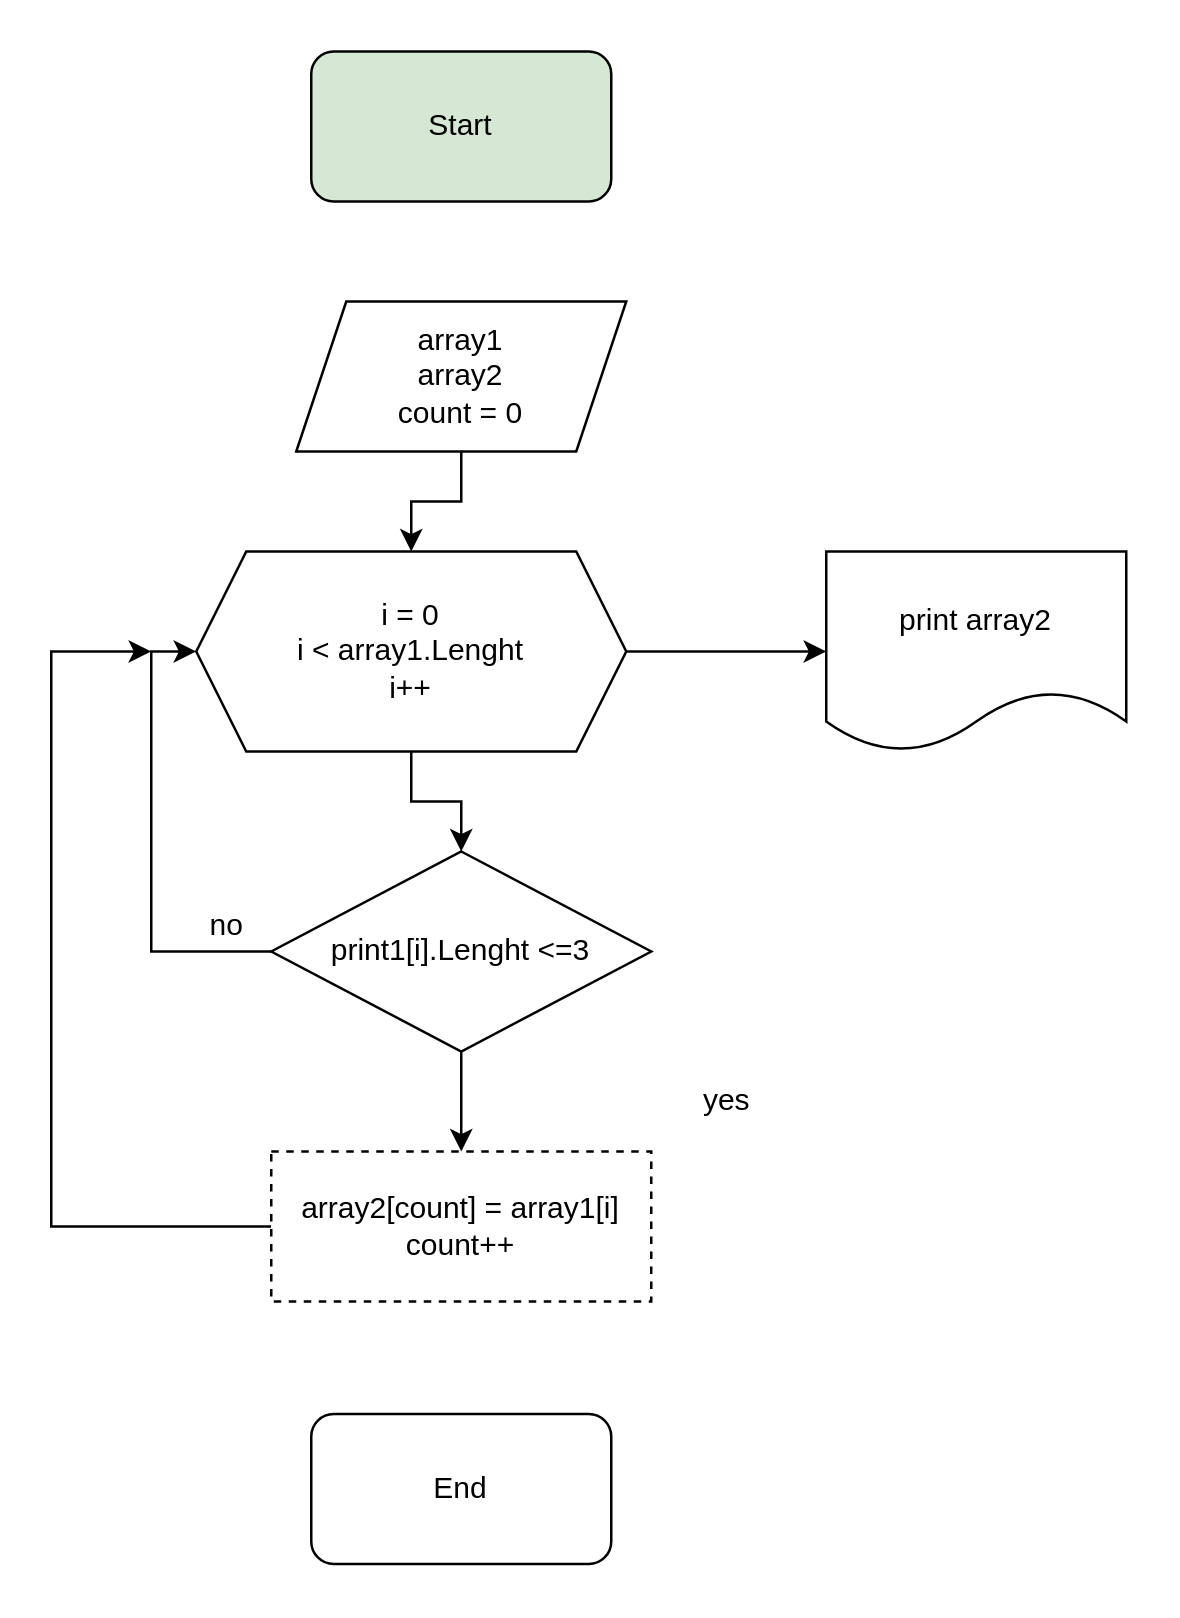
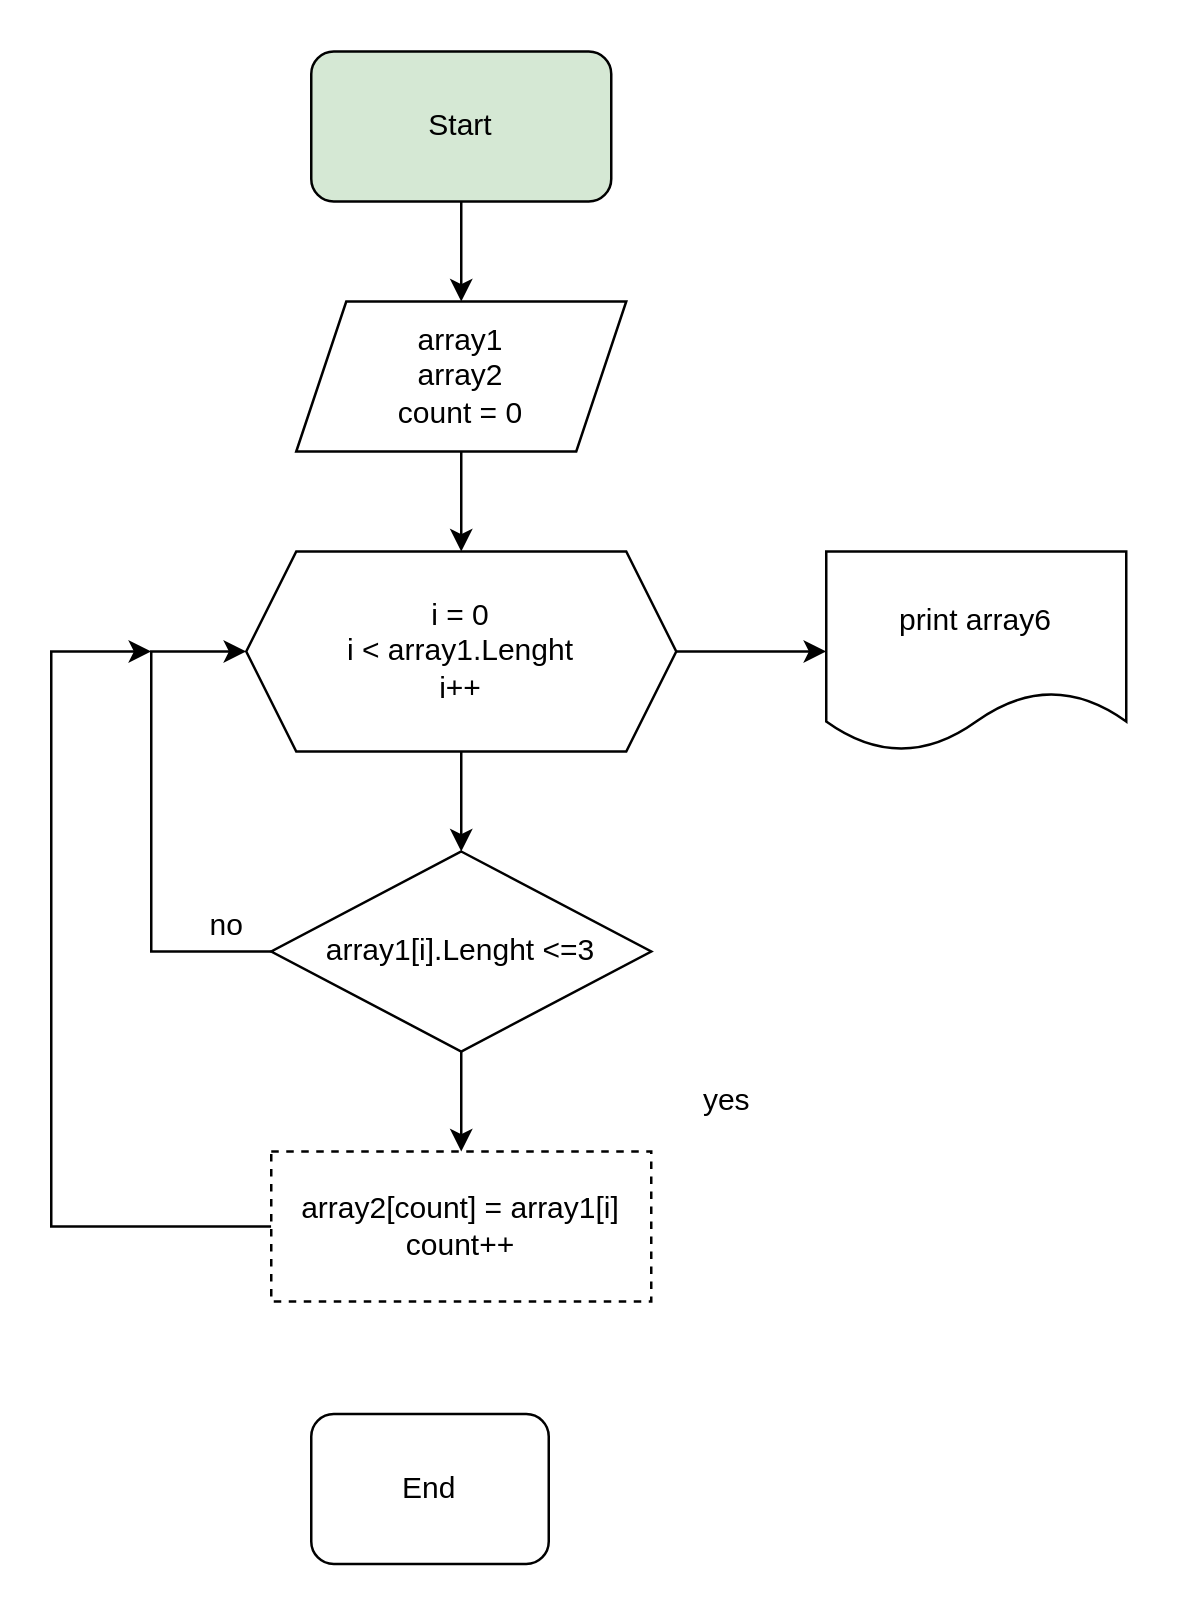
none -> (461, 243)
(976, 621) -> (976, 621)
(411, 651) -> (461, 651)
(461, 951) -> (461, 951)
(461, 1489) -> (430, 1489)
